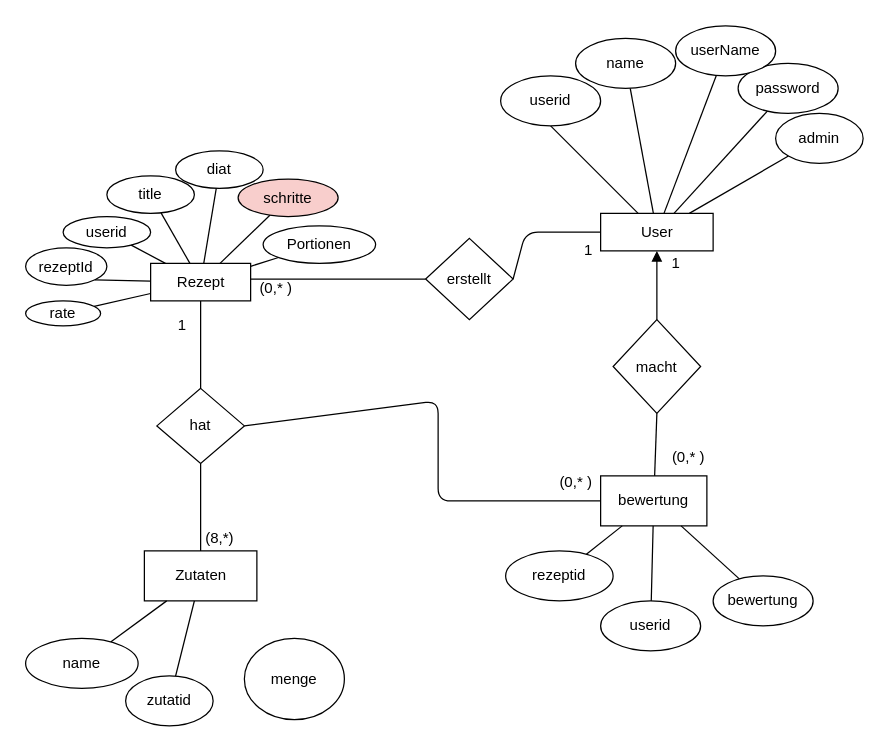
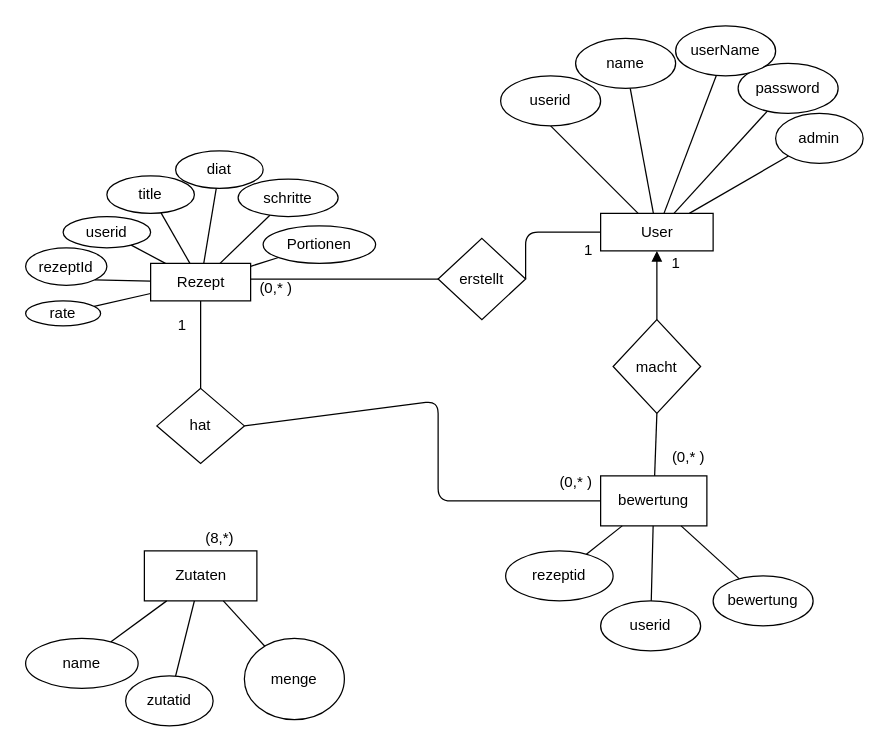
(288, 198) -> (288, 198)
(469, 279) -> (482, 279)
(201, 506) -> none
none -> (244, 624)
